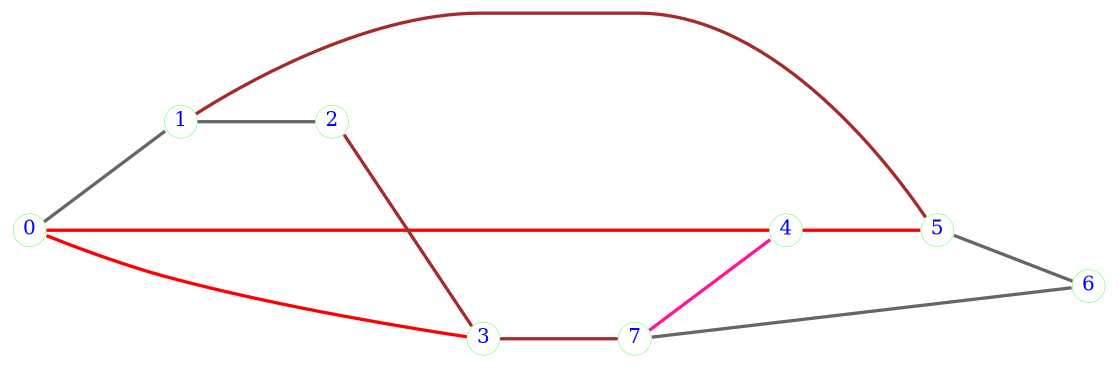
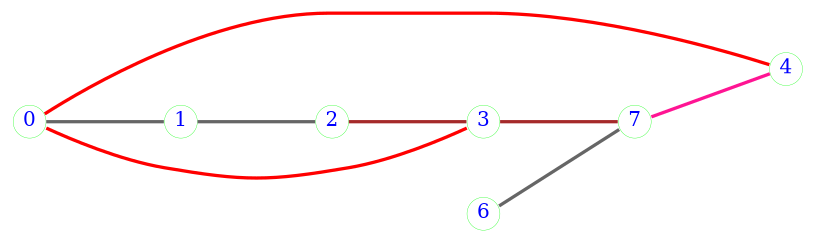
(937, 230) -> none
